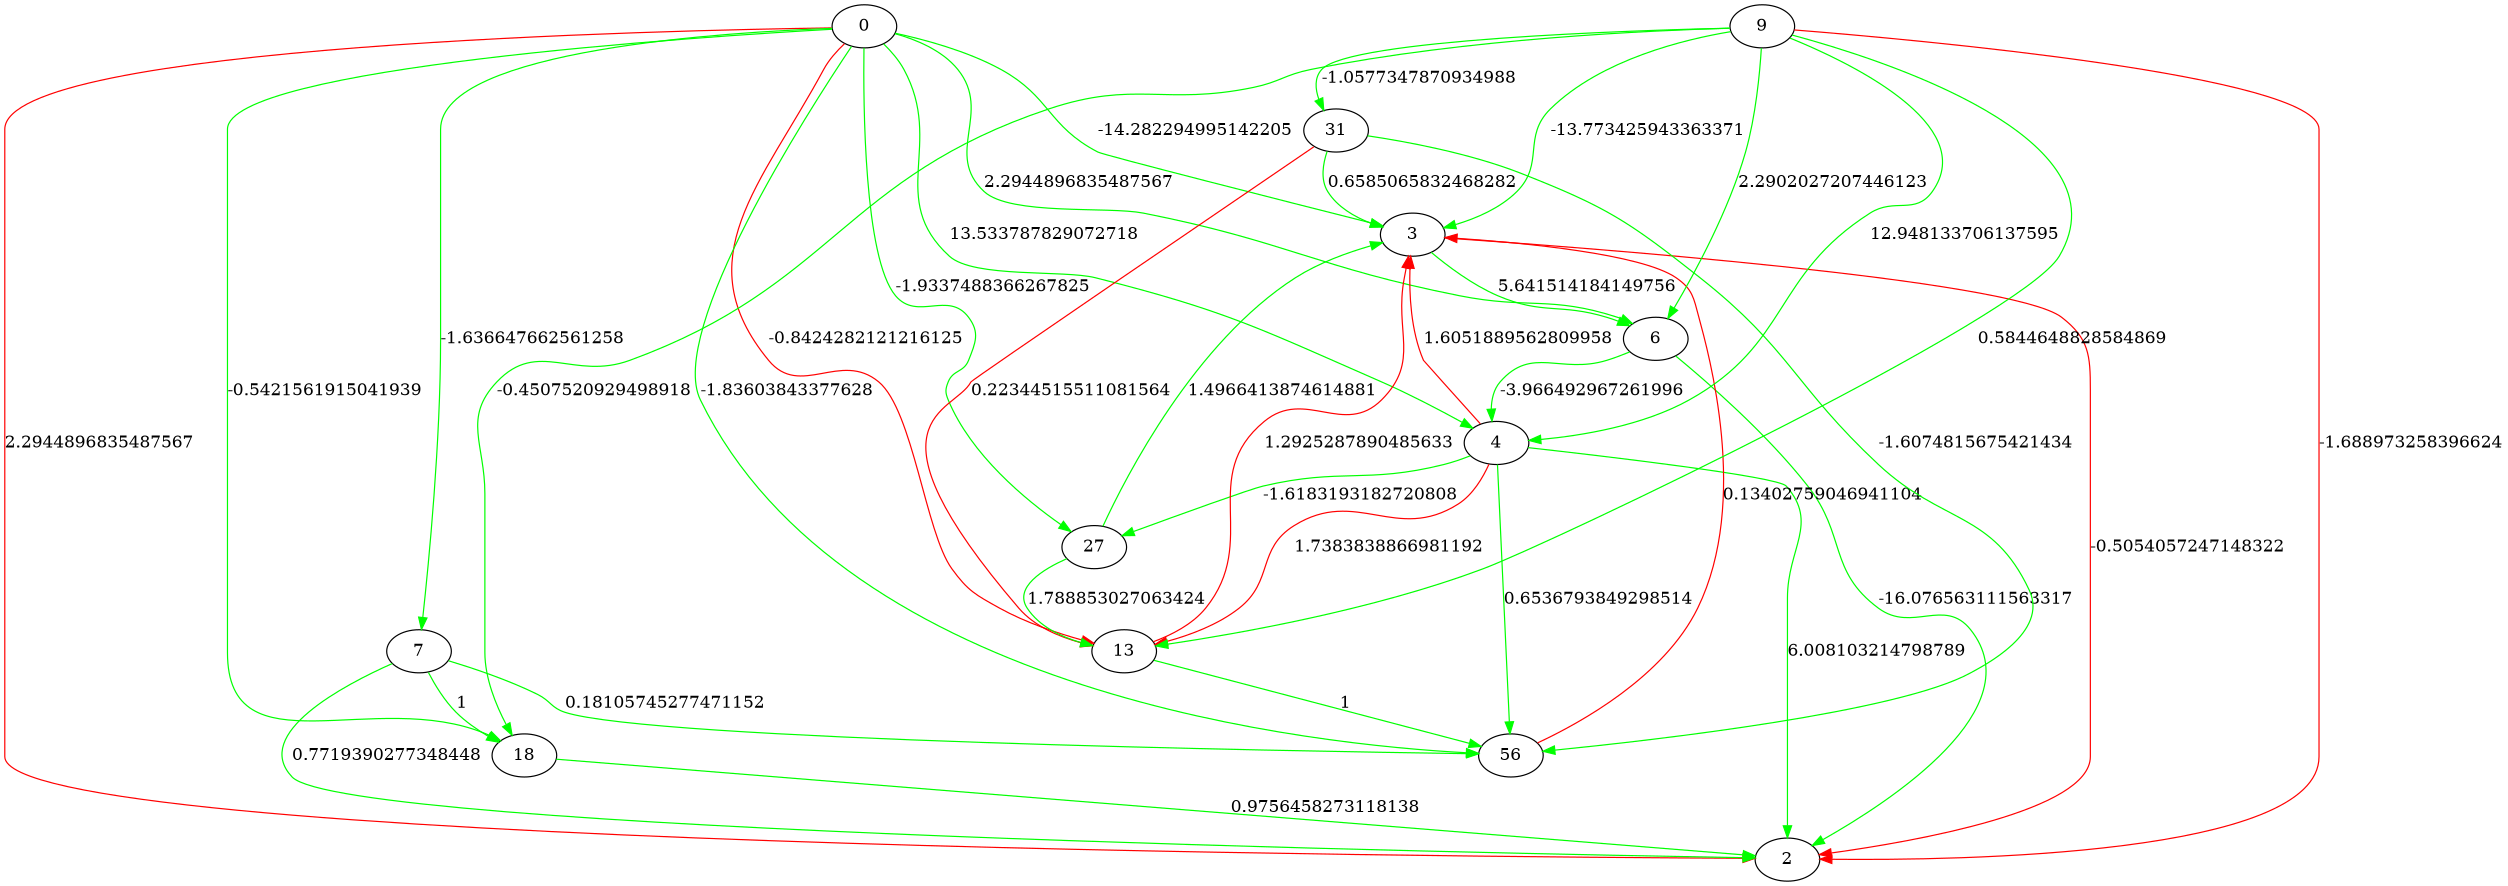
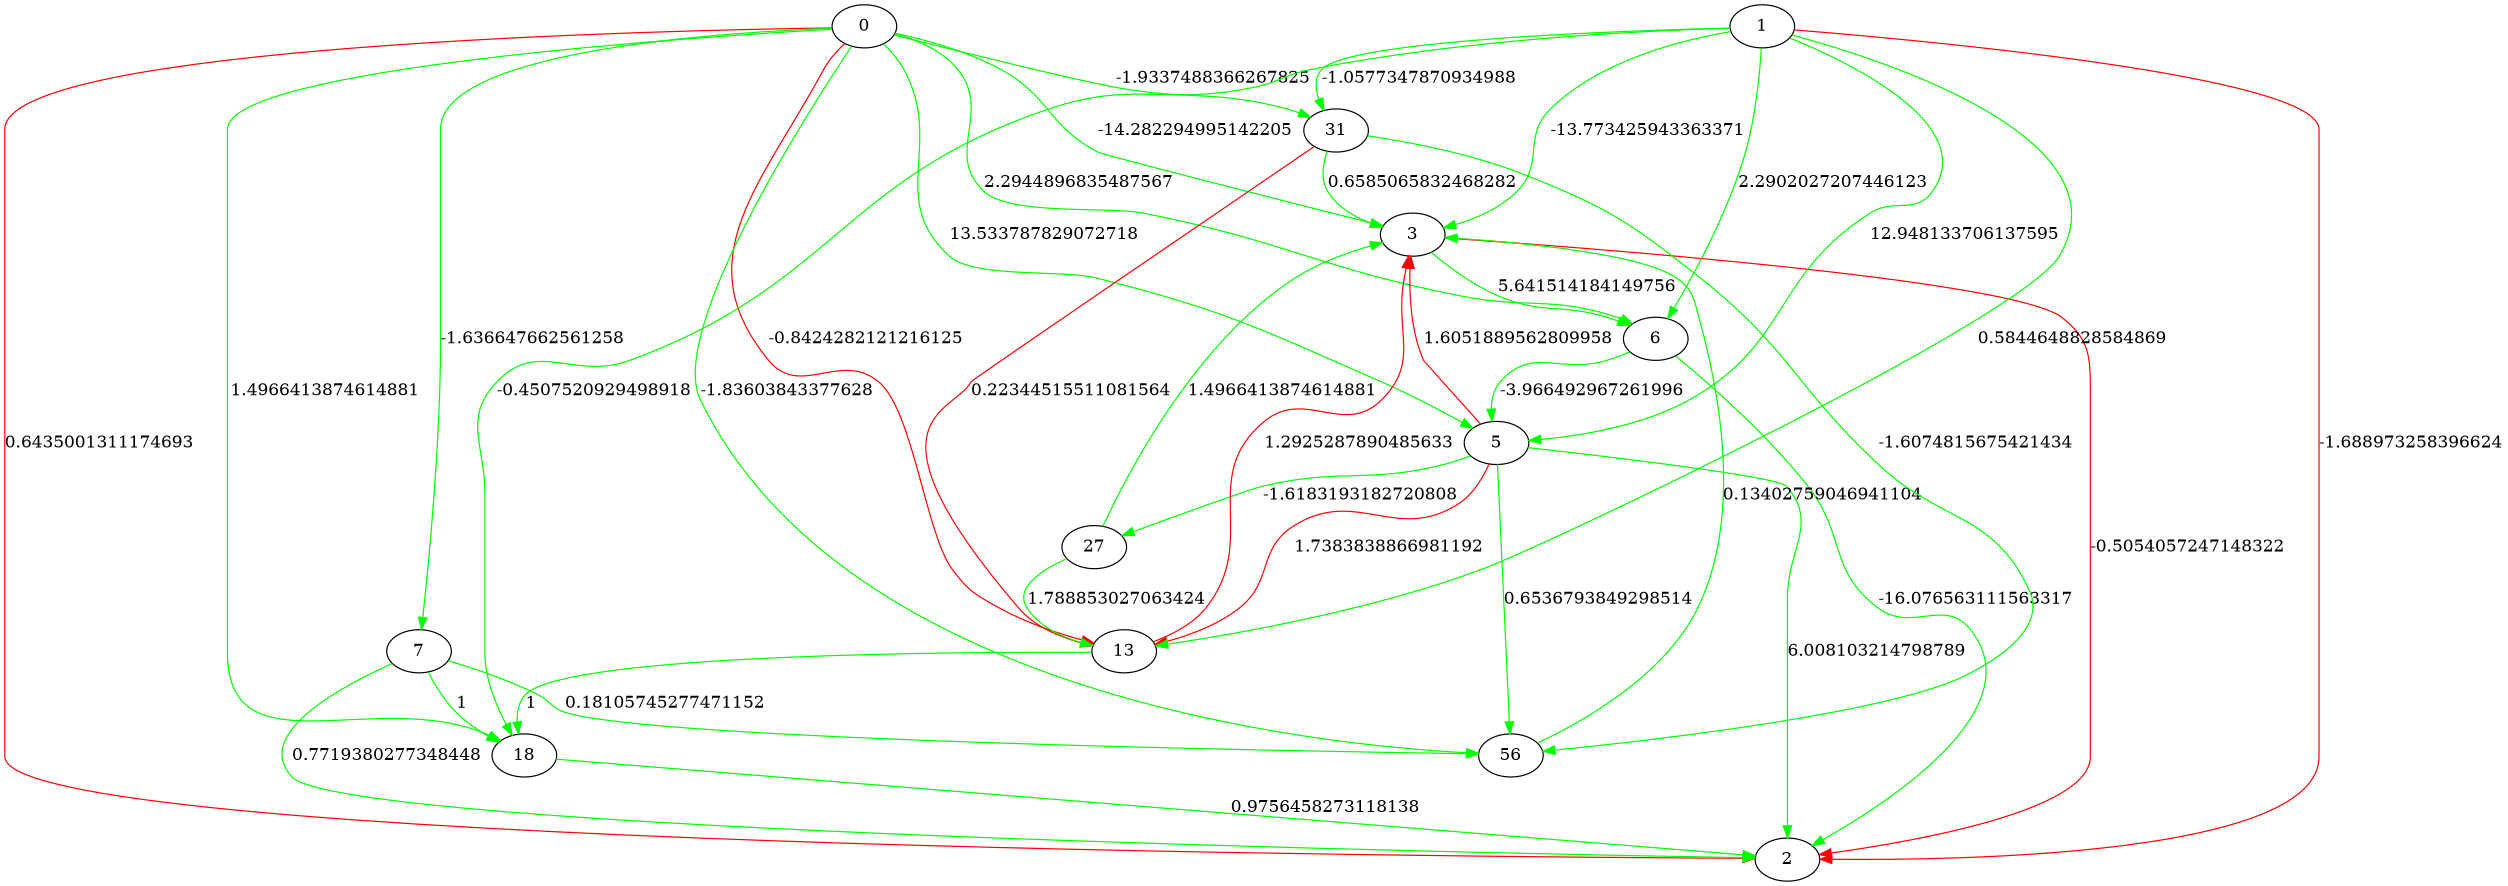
(1762, 26) -> (1762, 26)
(939, 306) -> (1095, 83)
(325, 391) -> (325, 391)
(1721, 434) -> (1721, 434)
(99, 443) -> (99, 443)
(1497, 443) -> (1497, 443)
(1312, 702) -> (792, 657)
(387, 755) -> (387, 755)
